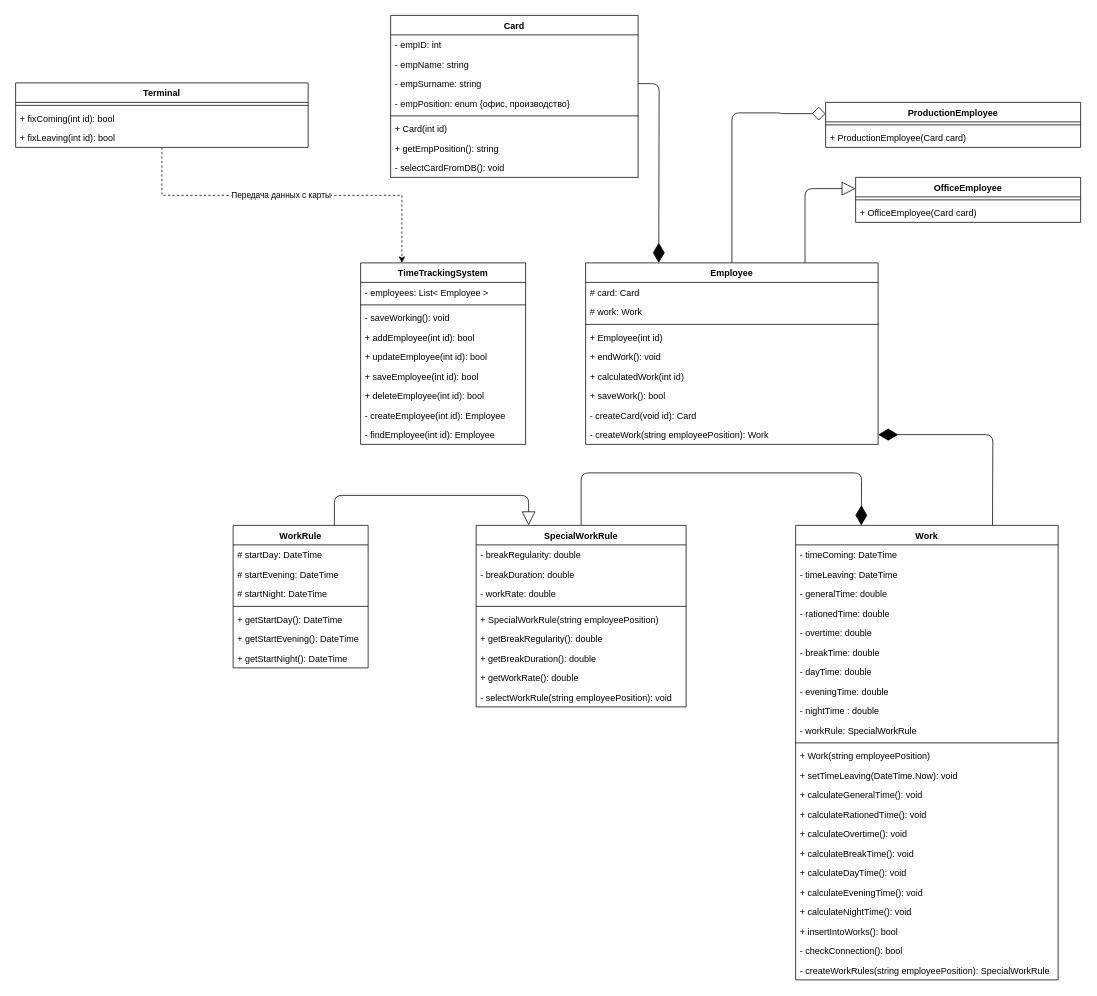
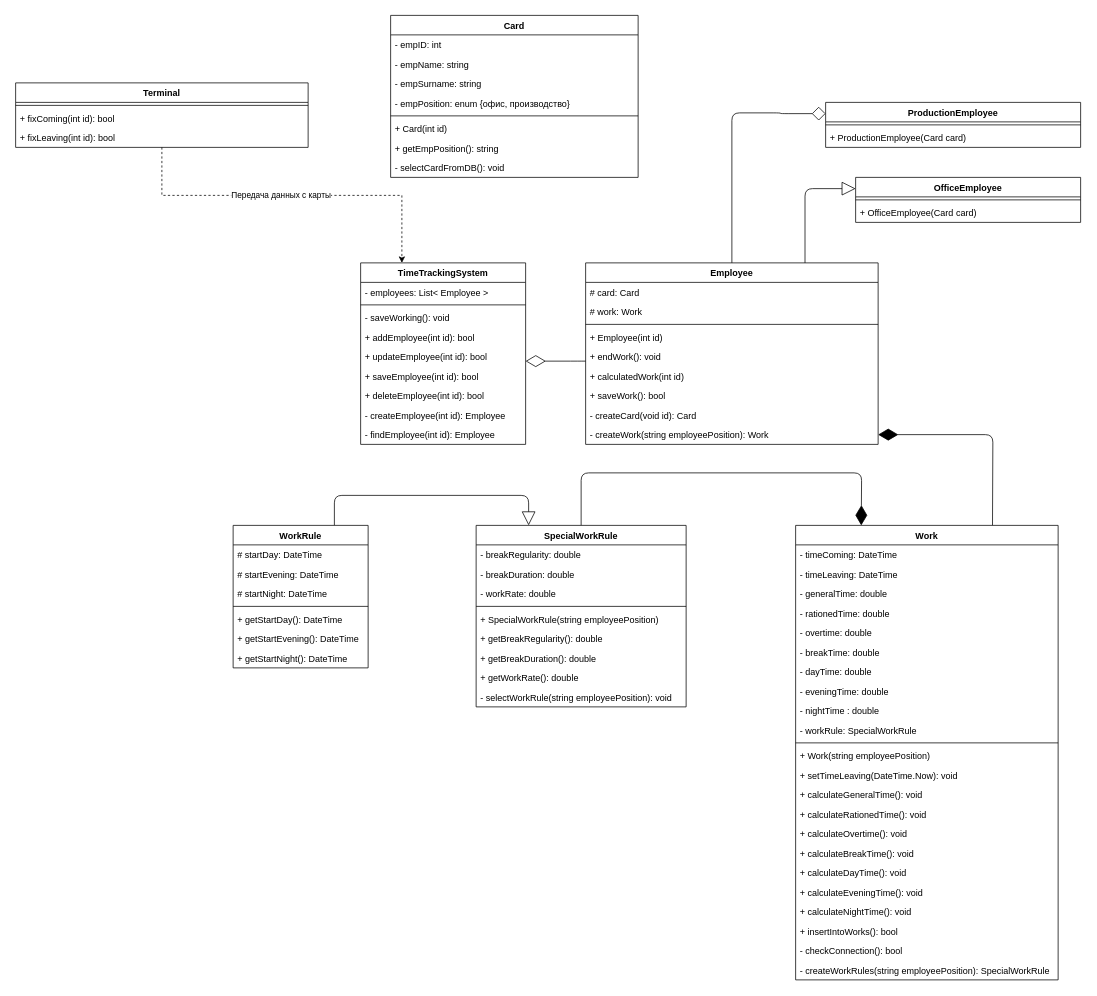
(659, 229) -> none
none -> (563, 361)
